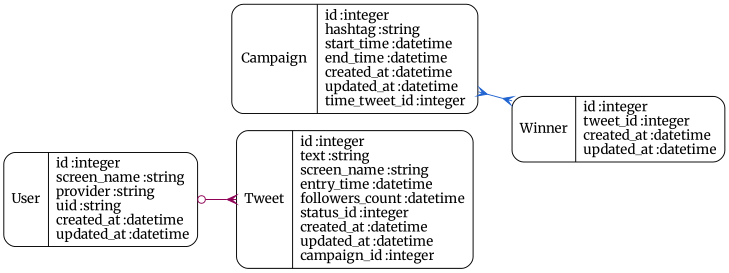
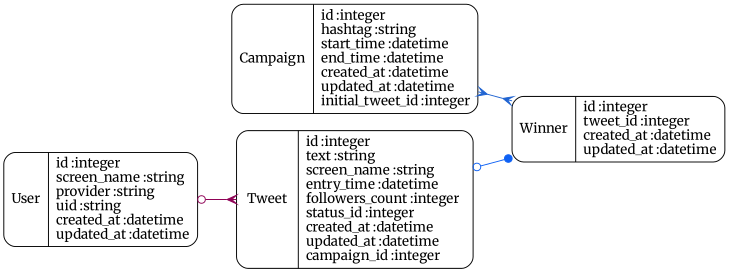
(395, 101) -> (396, 101)
none -> (493, 163)
(383, 199) -> (383, 199)
